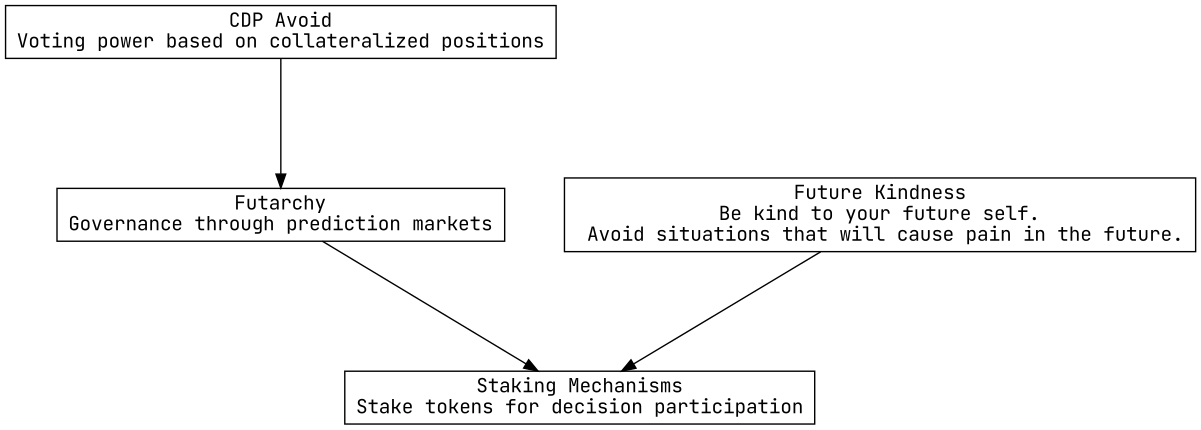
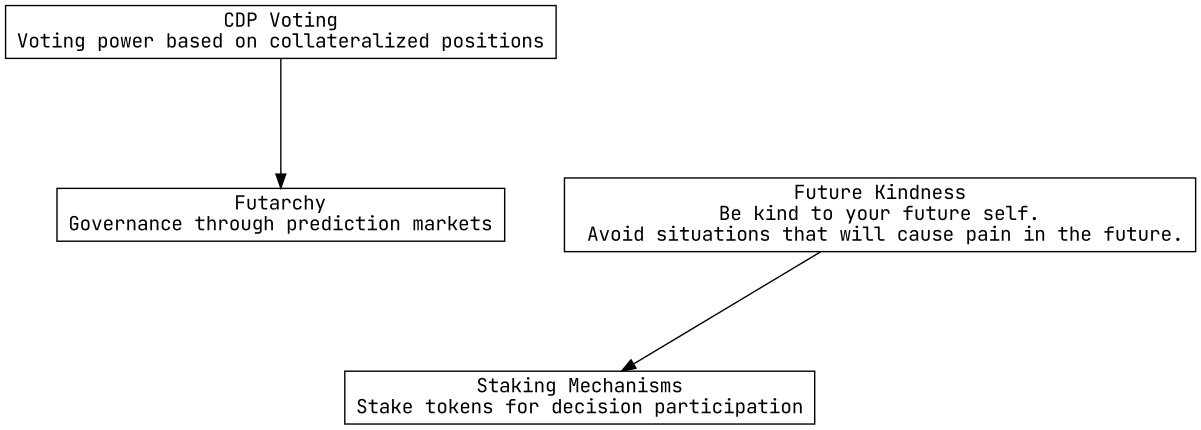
(281, 32) -> (281, 32)
(424, 303) -> none
